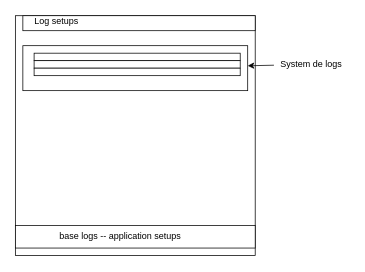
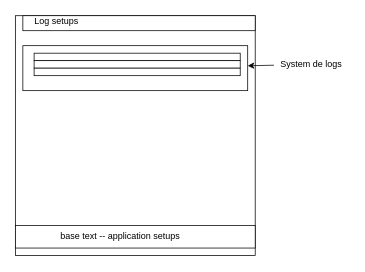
(120, 237) -> (120, 237)
